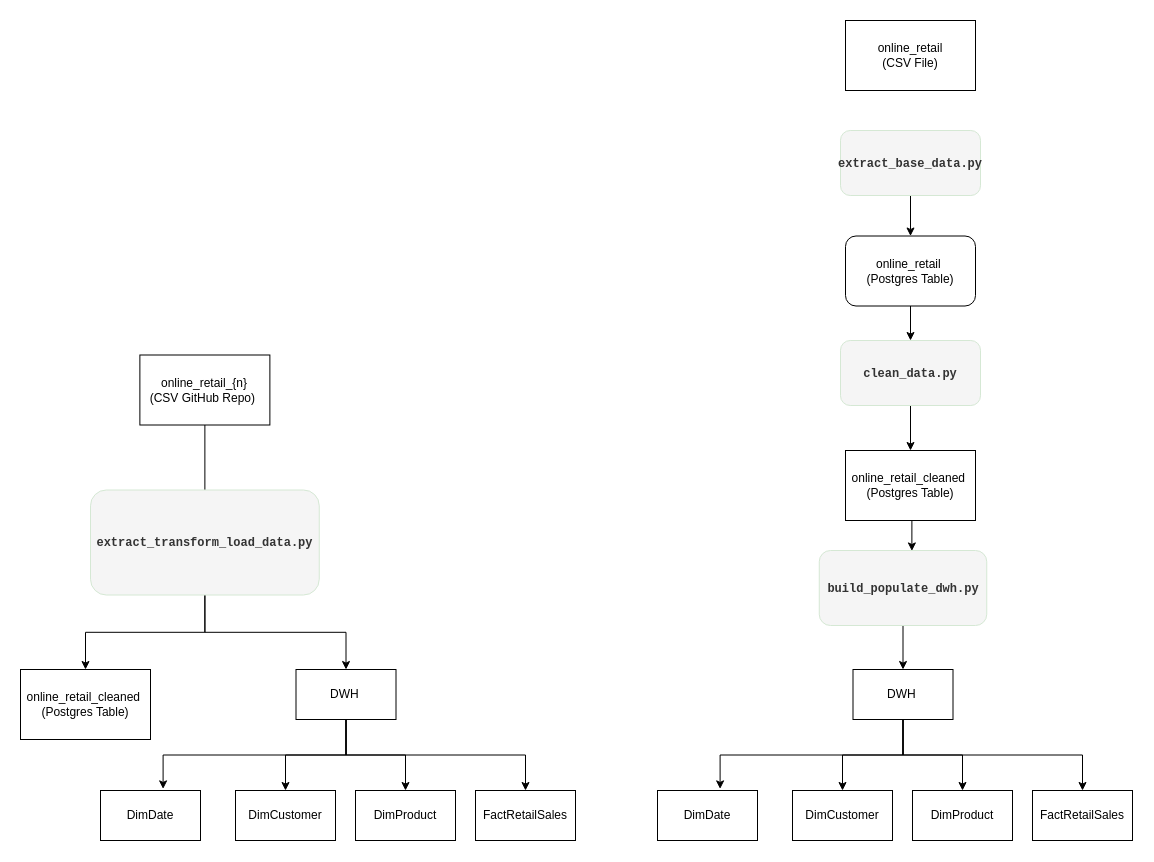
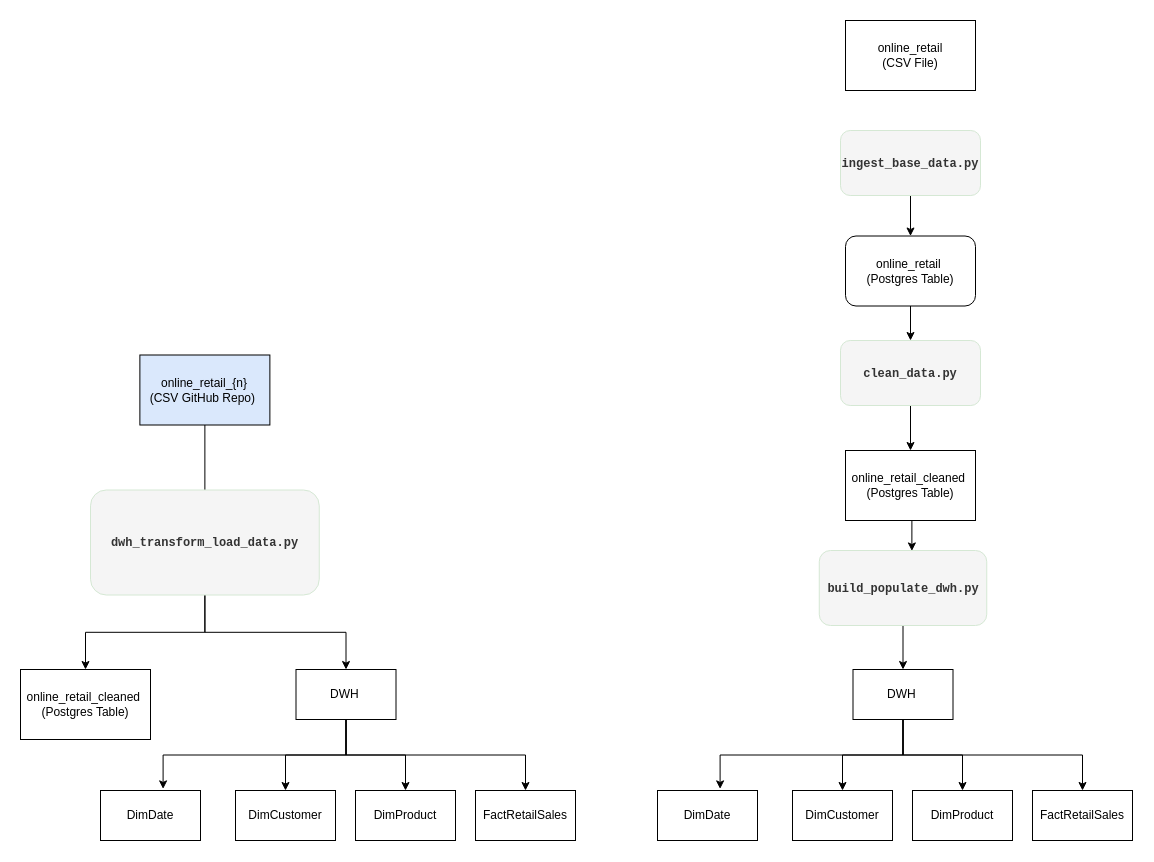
(911, 164) -> (911, 164)
(205, 390) -> (205, 390)
(205, 543) -> (205, 543)
